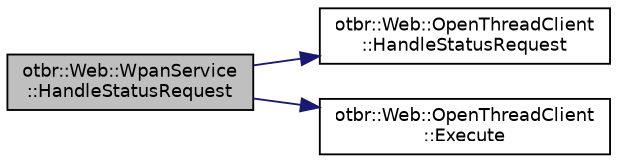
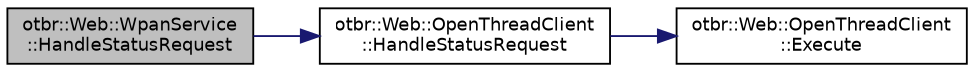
(277, 102) -> (634, 36)
